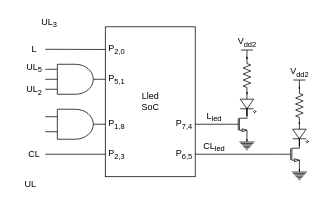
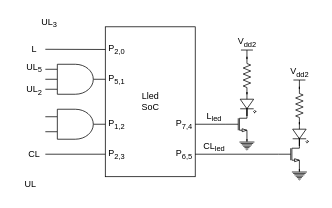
(117, 124) -> (117, 124)
